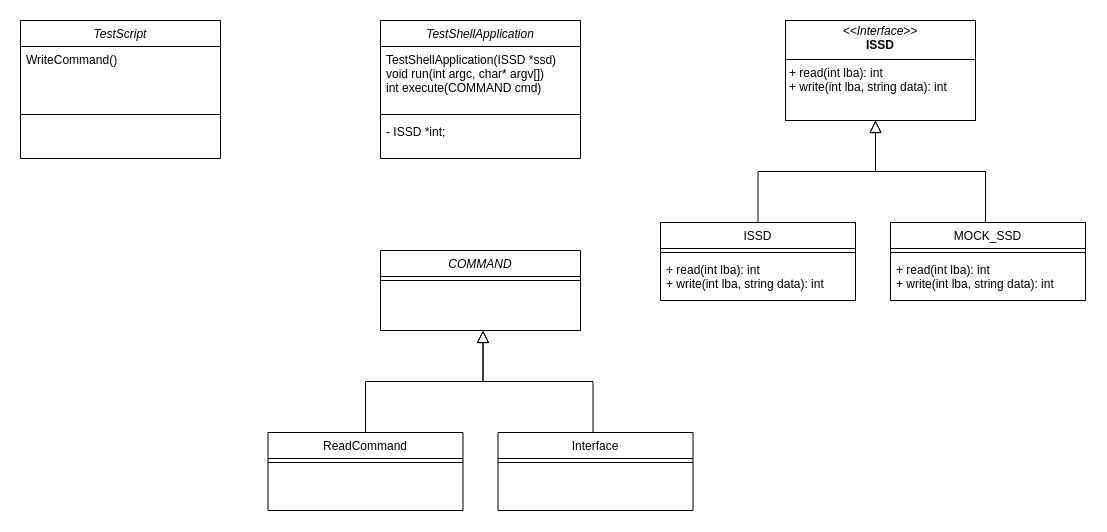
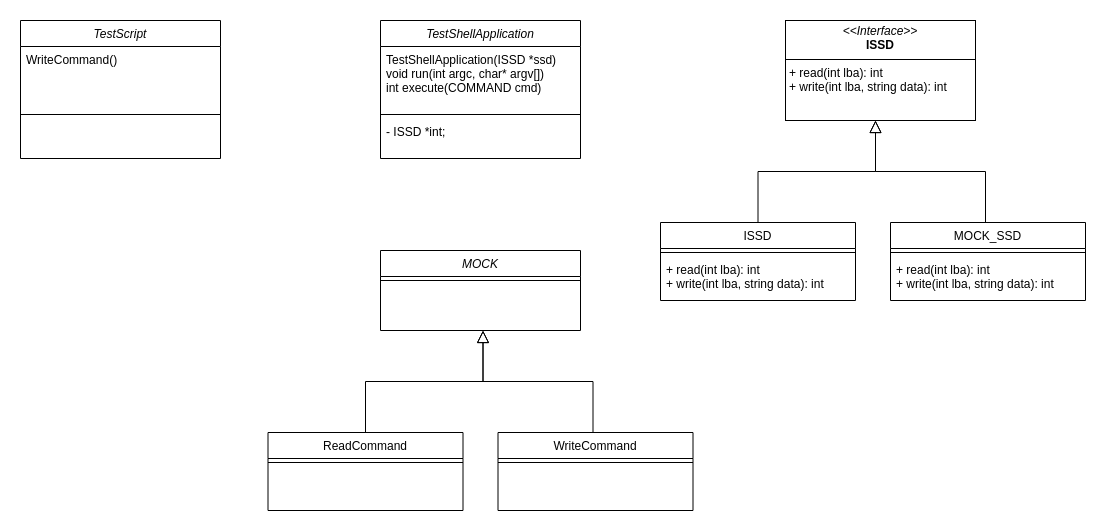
(480, 264) -> (480, 264)
(595, 446) -> (595, 446)
